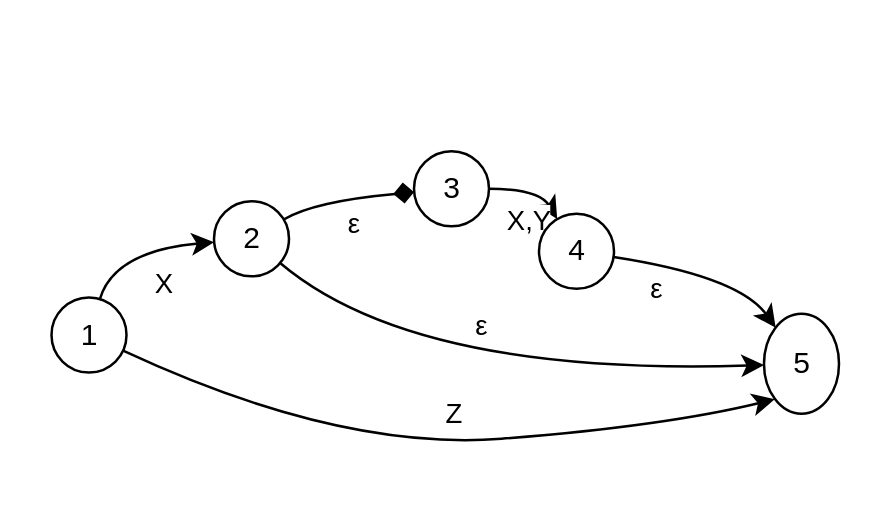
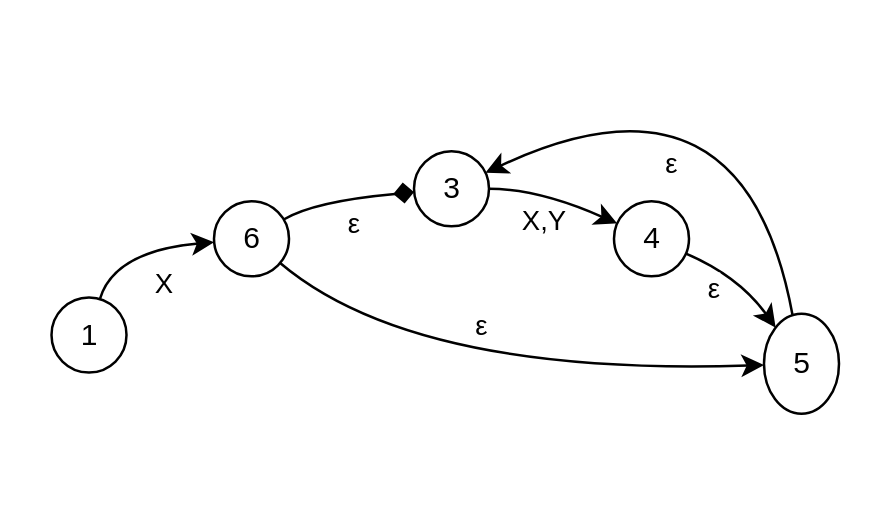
none -> (695, 146)
(253, 239) -> (253, 239)
(576, 251) -> (651, 239)
(434, 439) -> none
